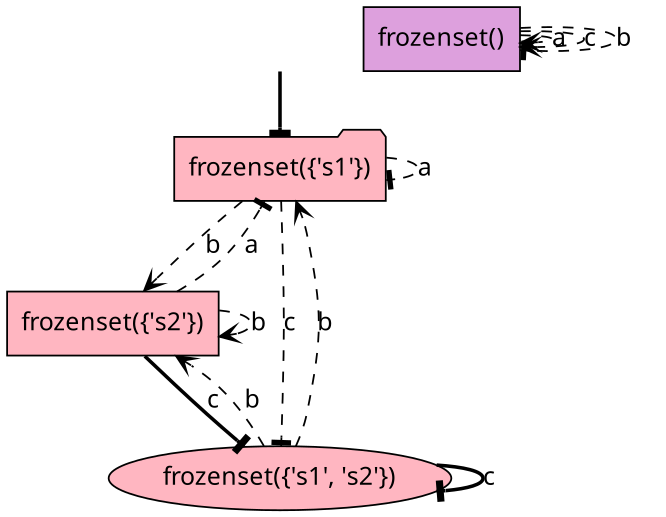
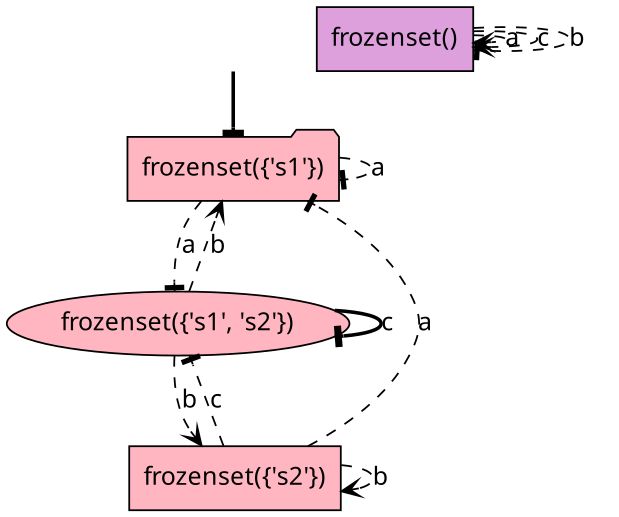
(199, 239) -> none
(290, 324) -> (189, 246)
(190, 399) -> (208, 405)
